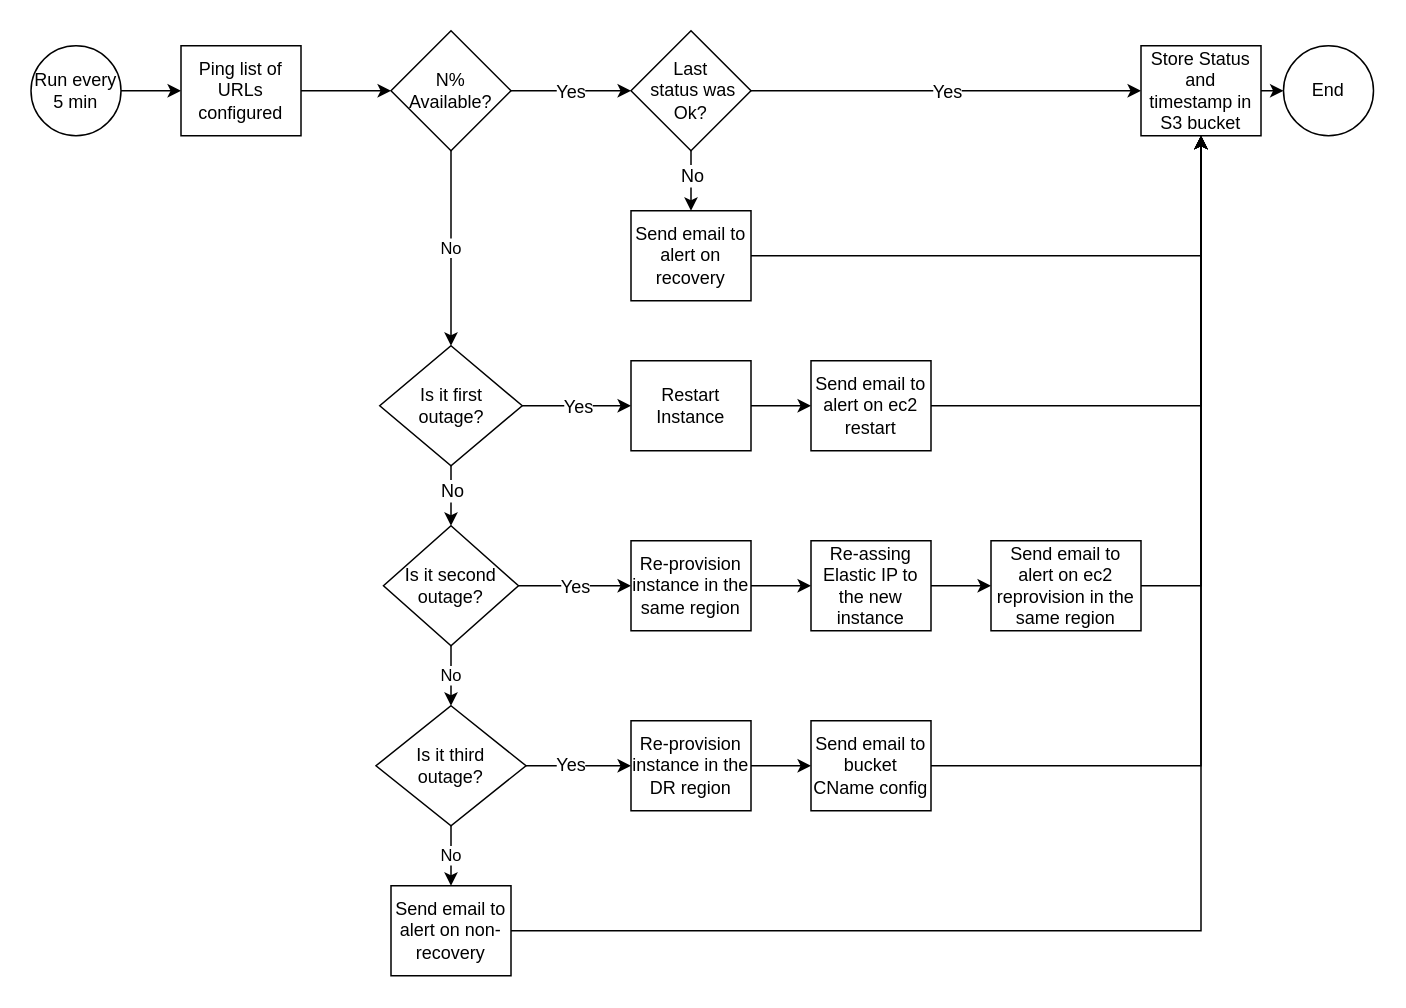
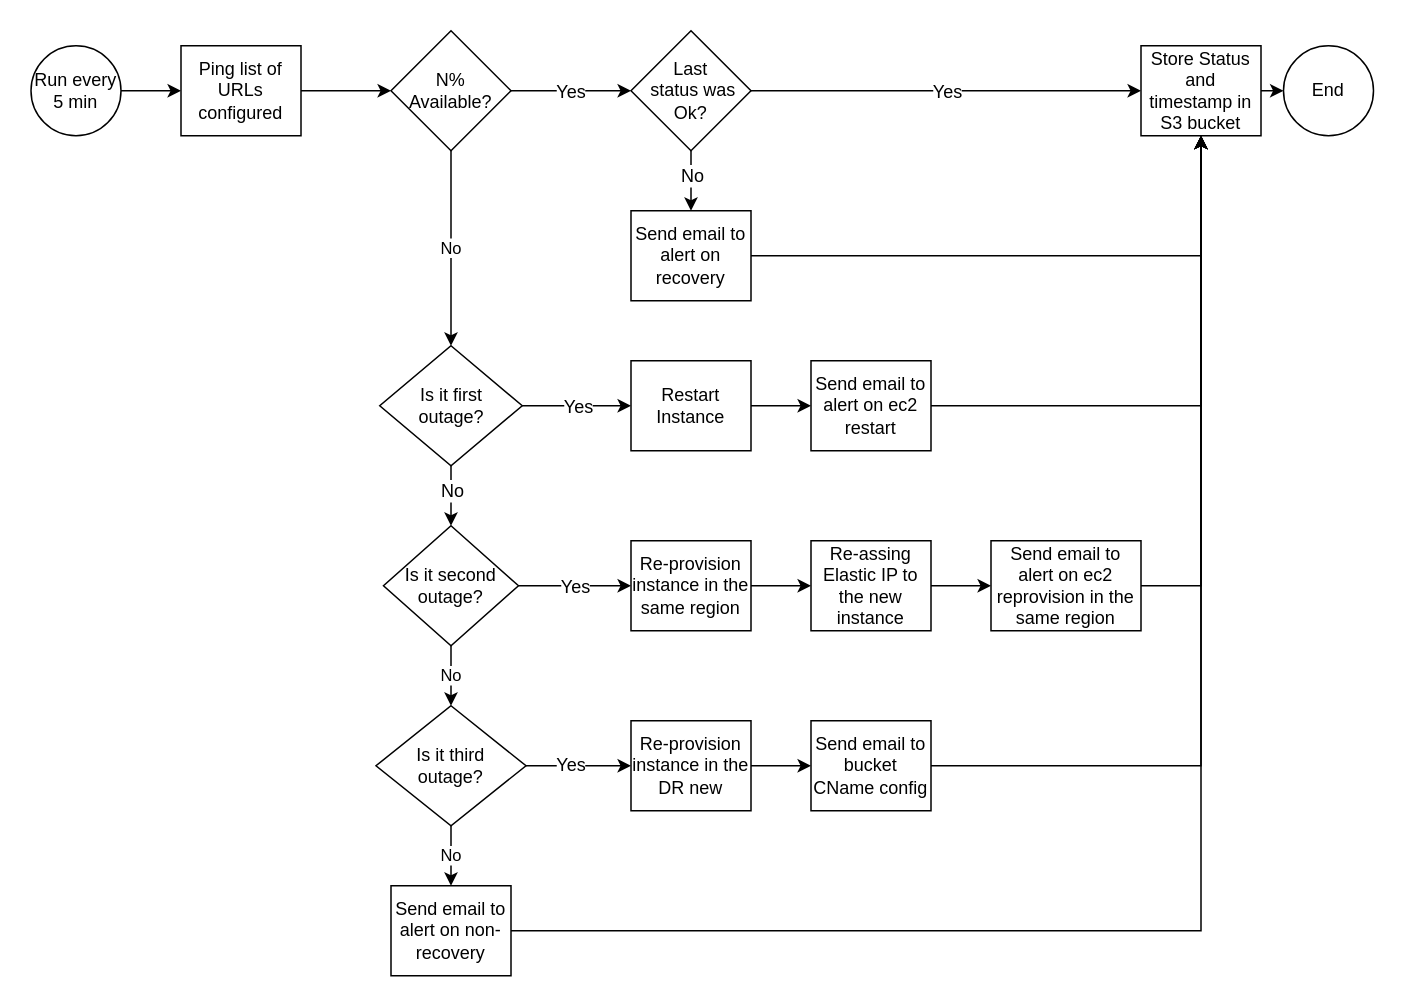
(691, 766) -> (691, 766)
